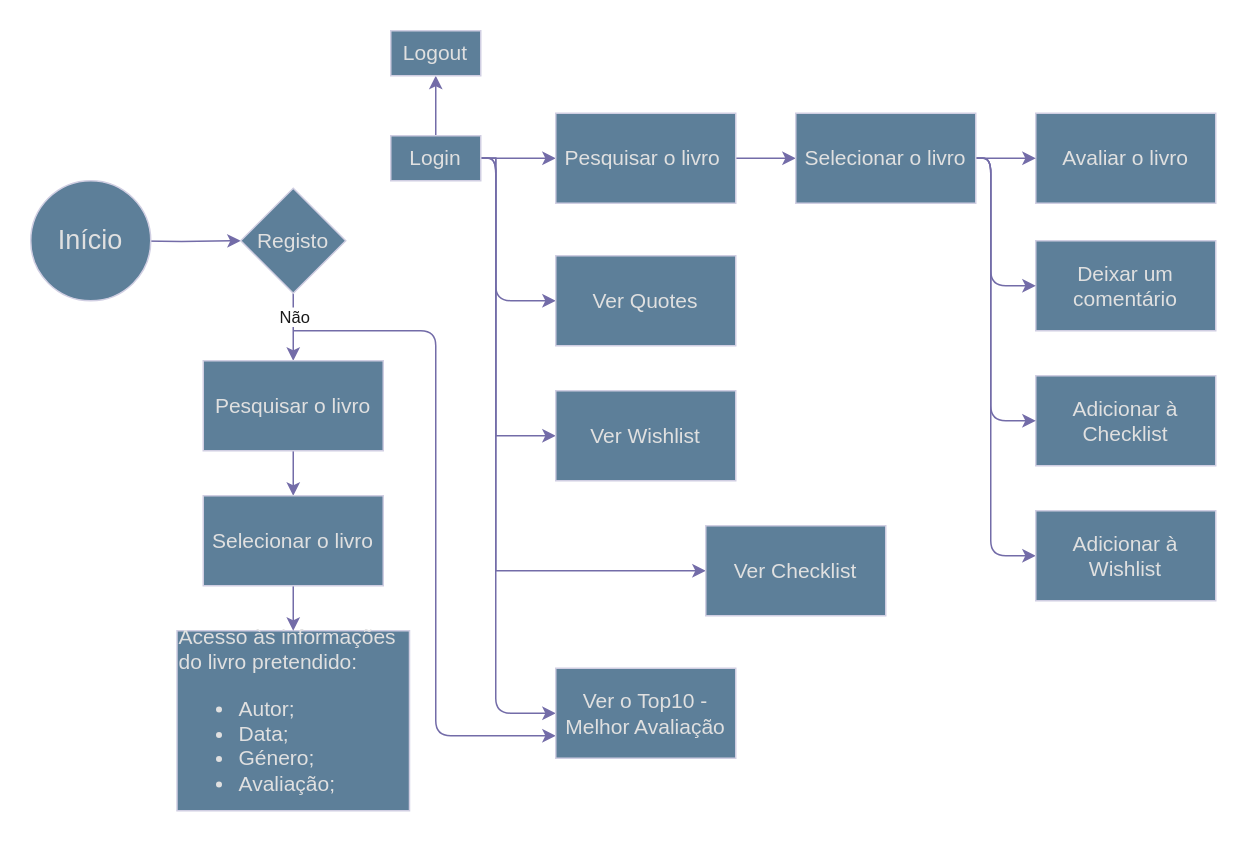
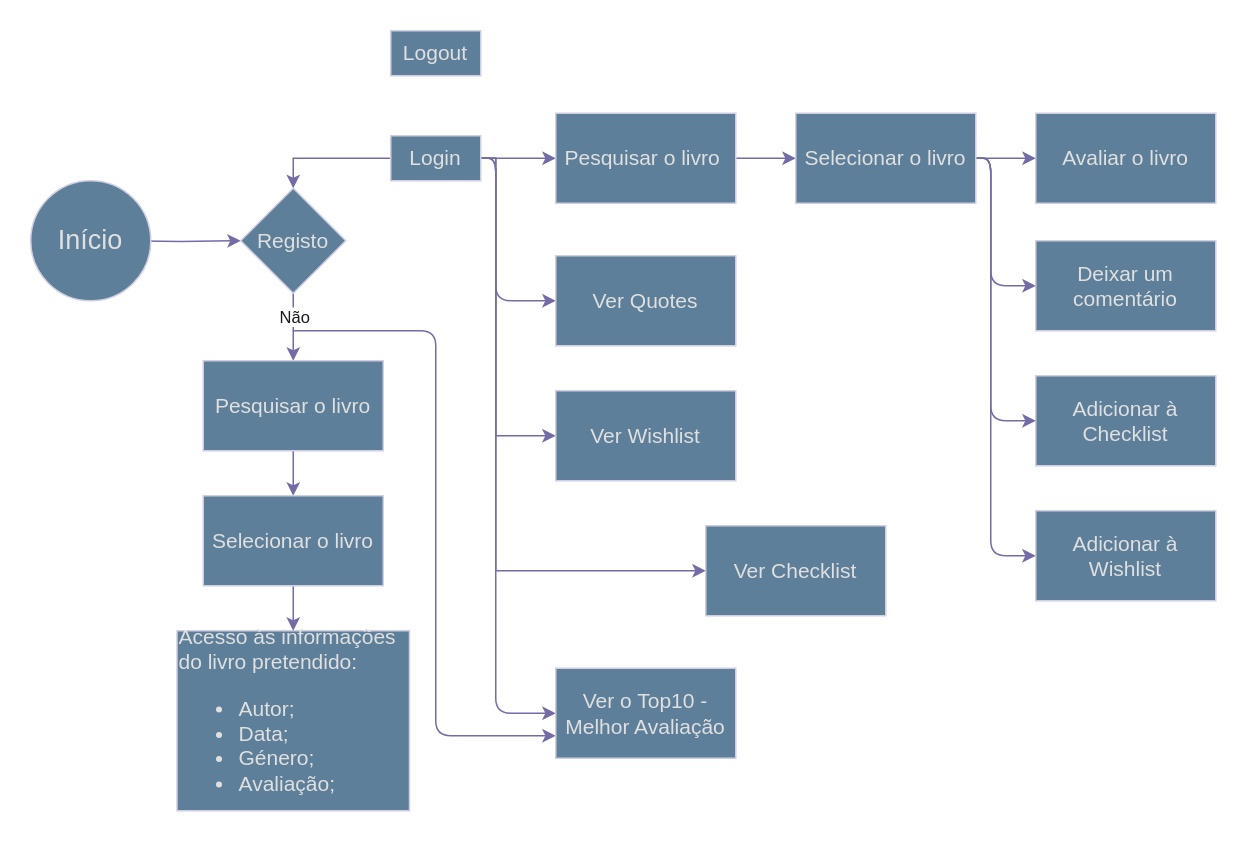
(436, 111) -> (332, 158)
